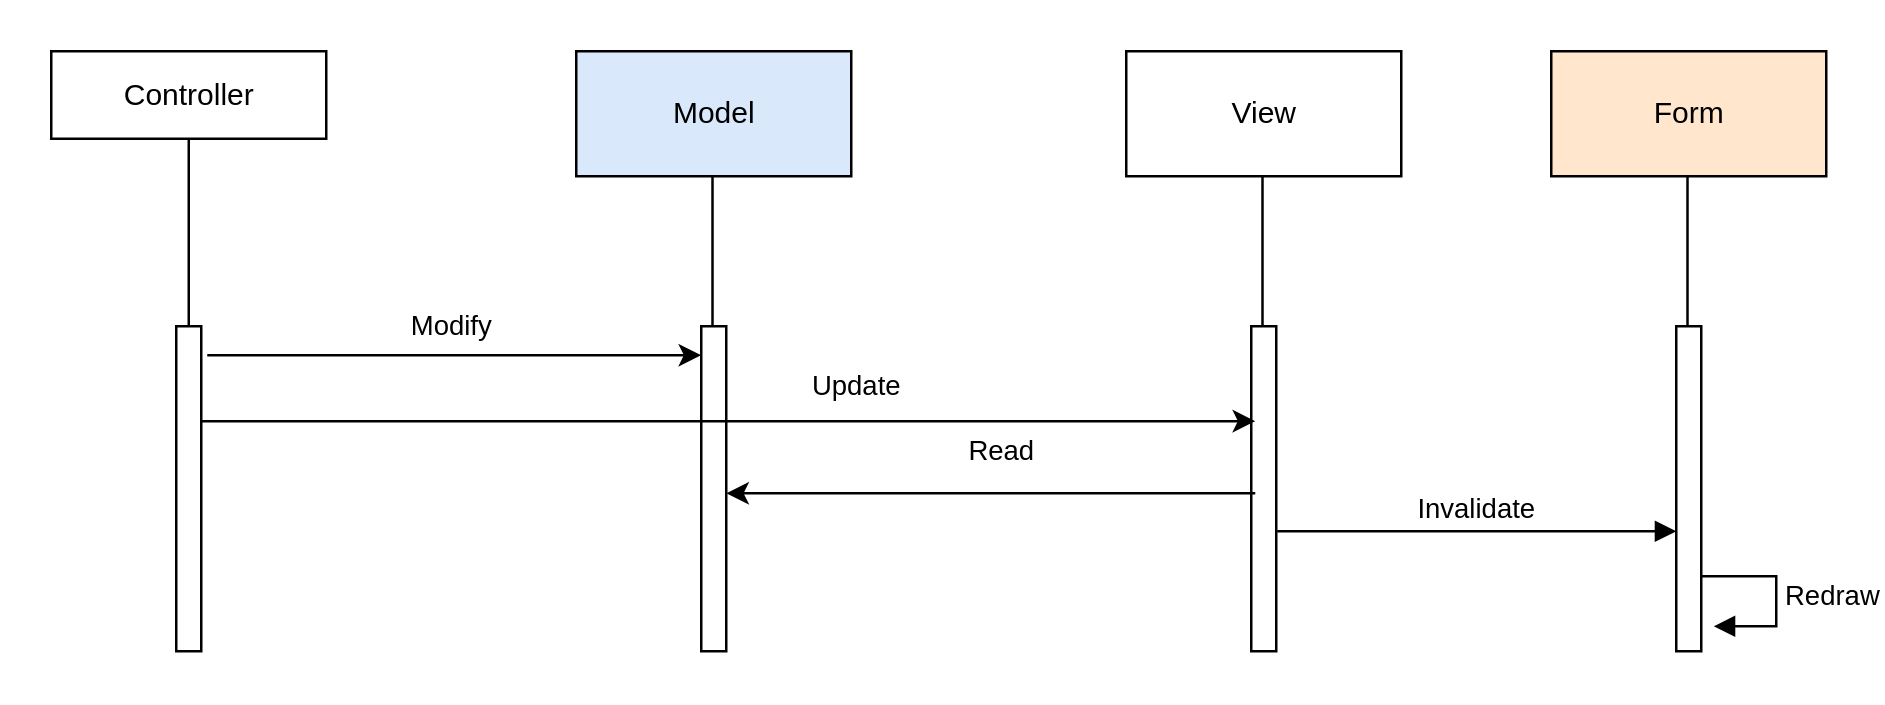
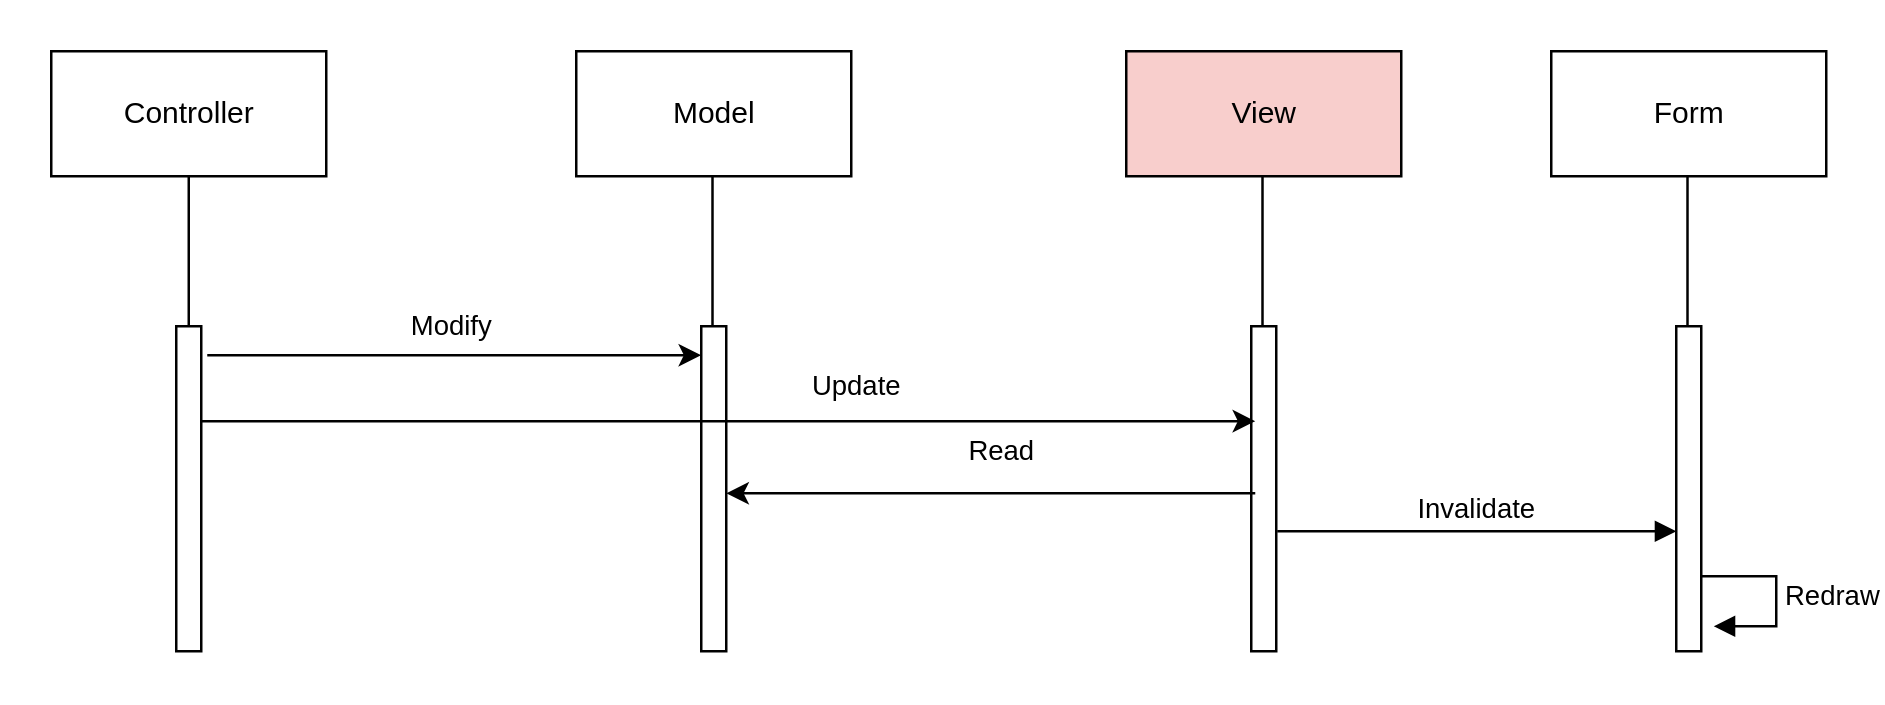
(189, 95) -> (189, 114)
(714, 114) -> (714, 114)
(1264, 114) -> (1264, 114)
(1689, 114) -> (1689, 114)
